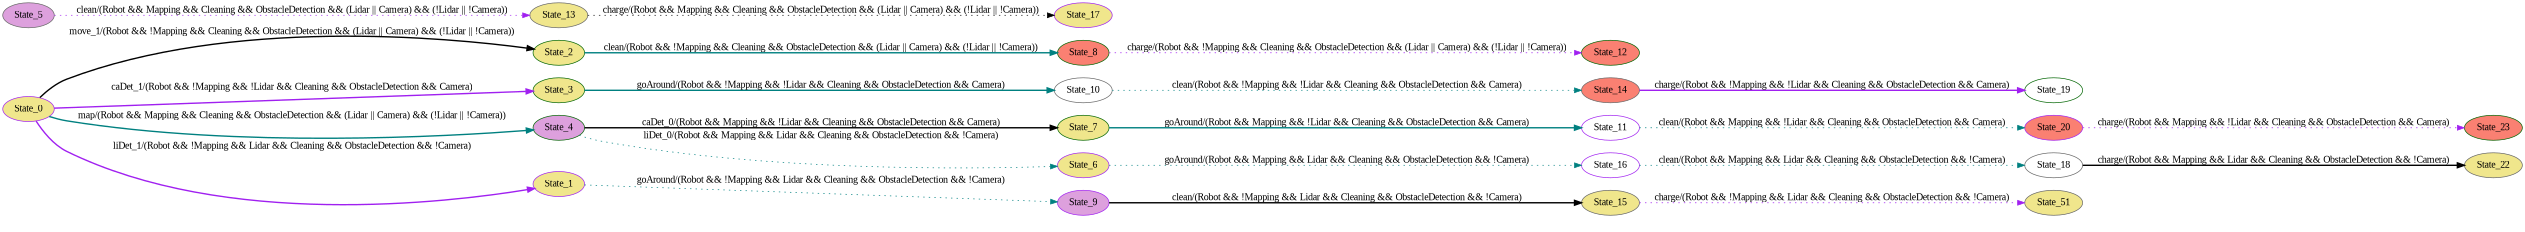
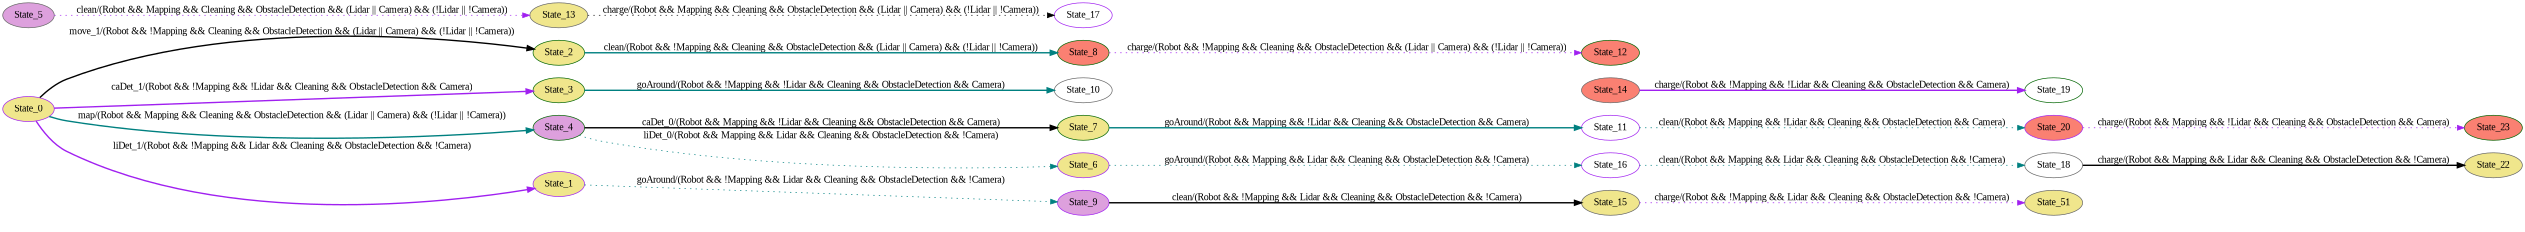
(1083, 15) -> (1083, 15)
(1343, 90) -> none
